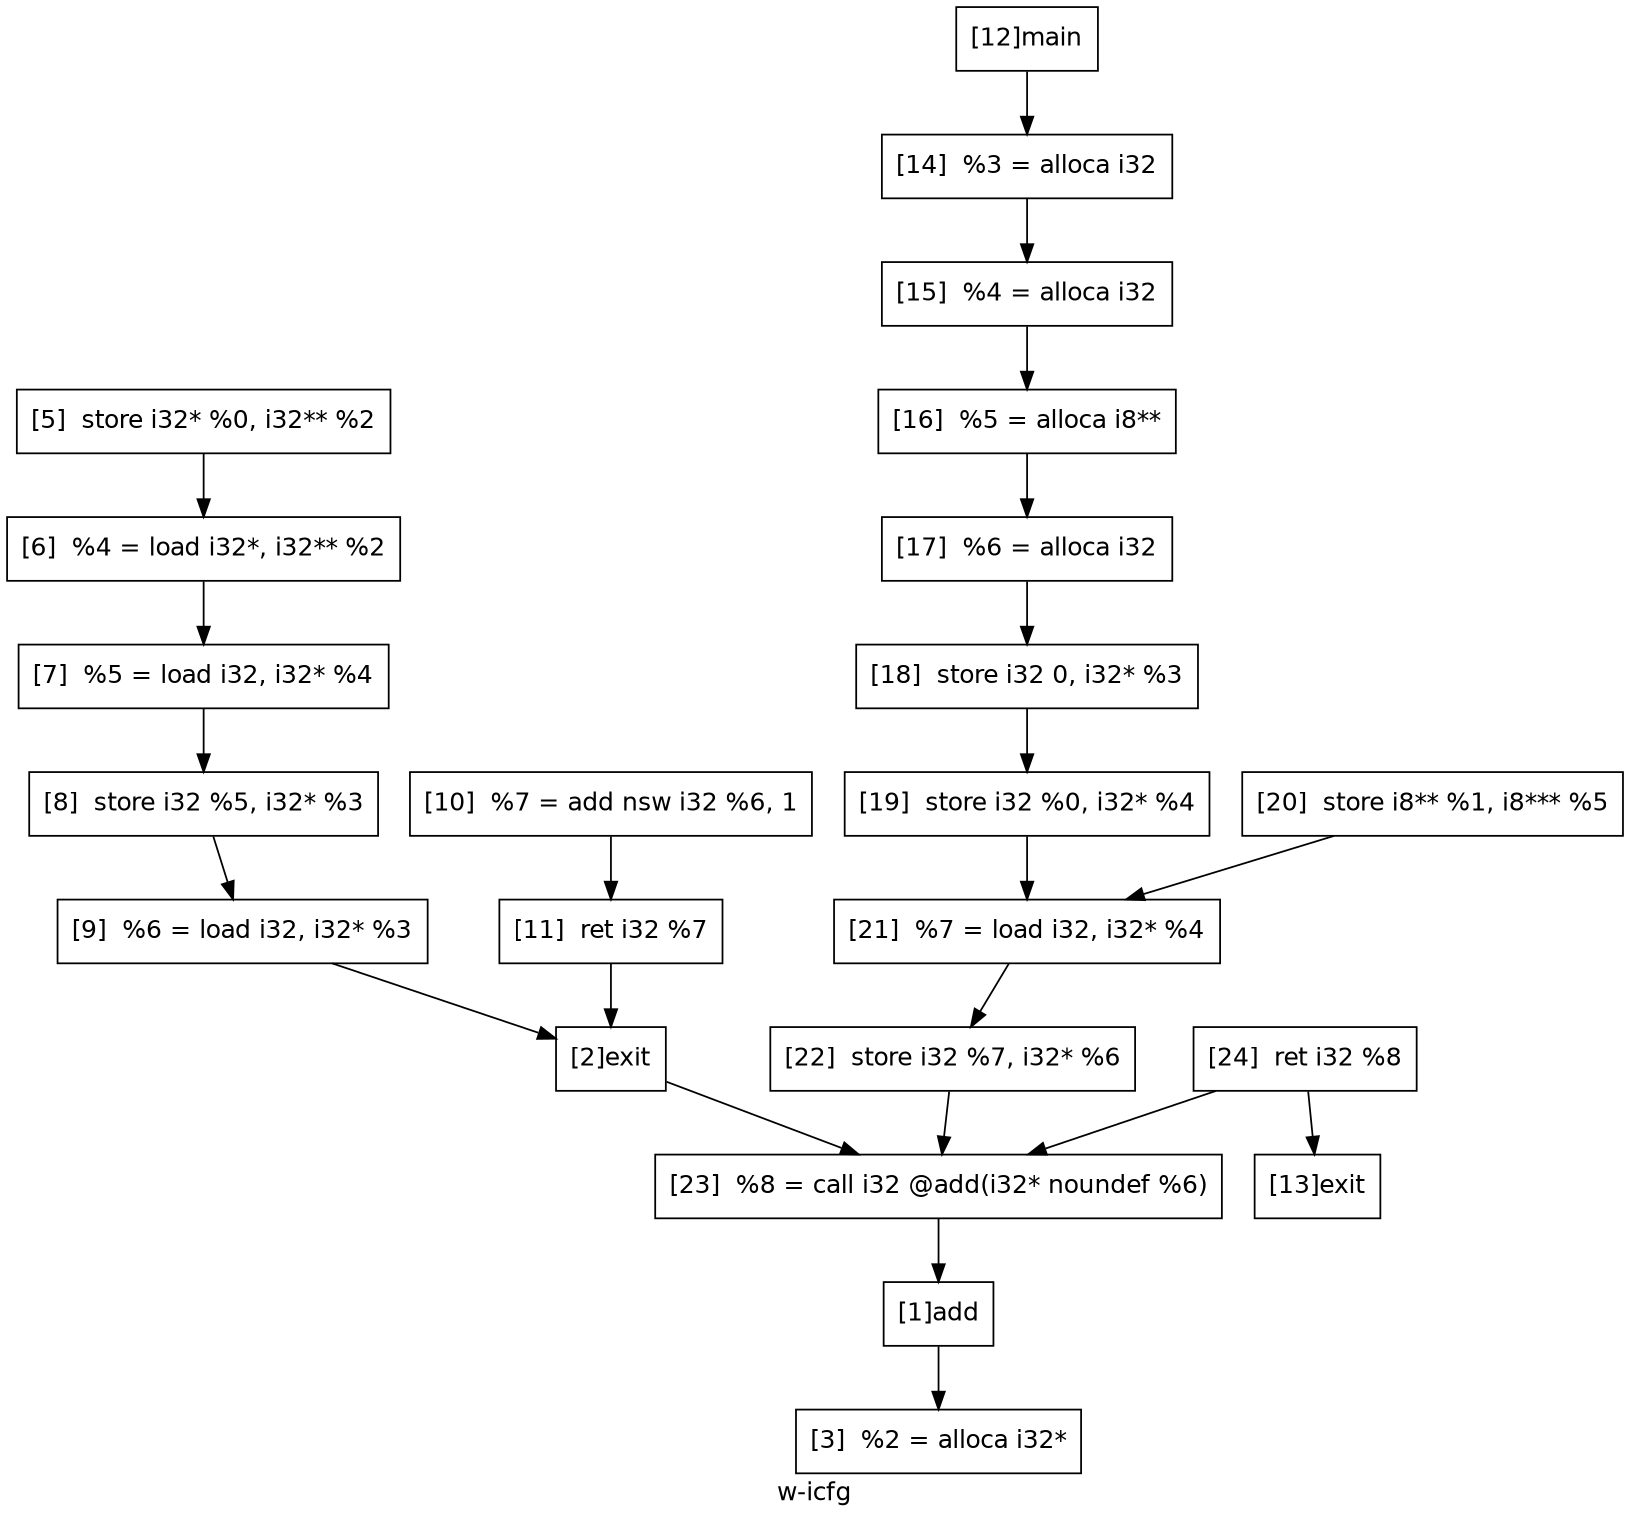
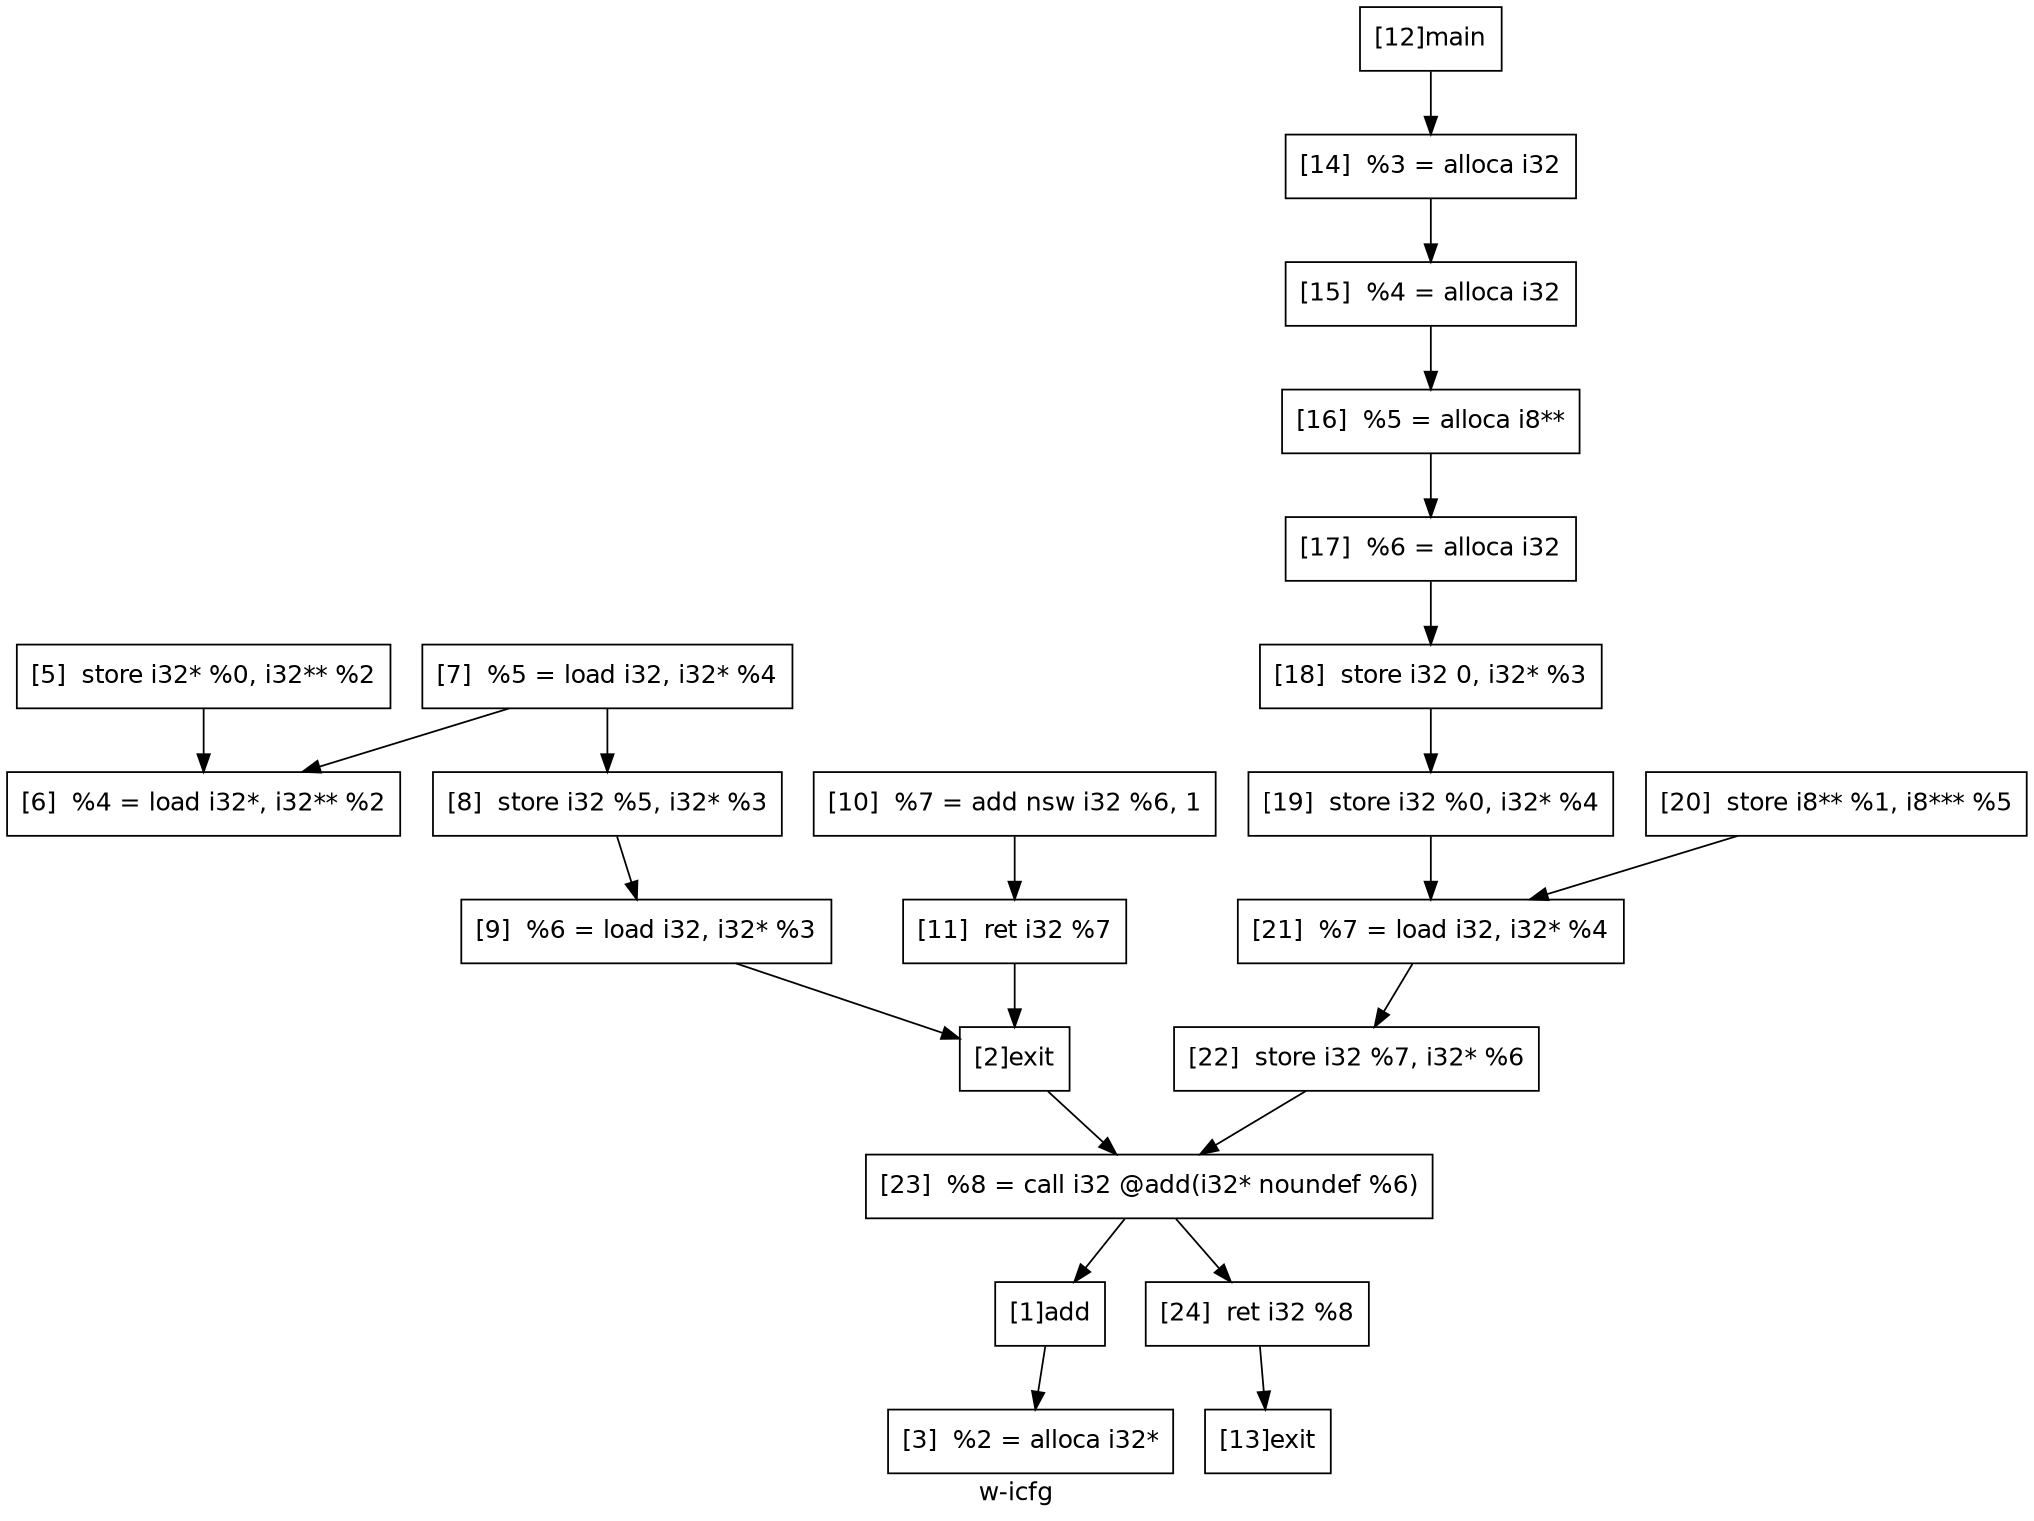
(204, 604) -> (414, 737)
(1131, 1120) -> (1197, 1244)
